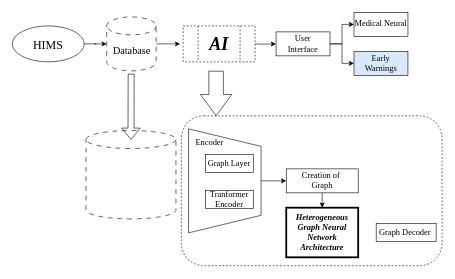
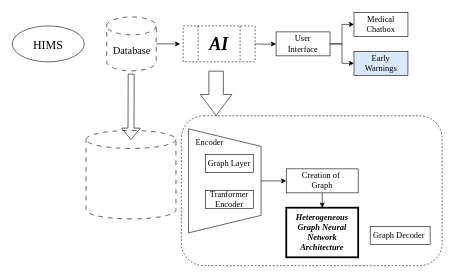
(381, 24) -> (381, 24)
(96, 44) -> none
(407, 233) -> (401, 236)
